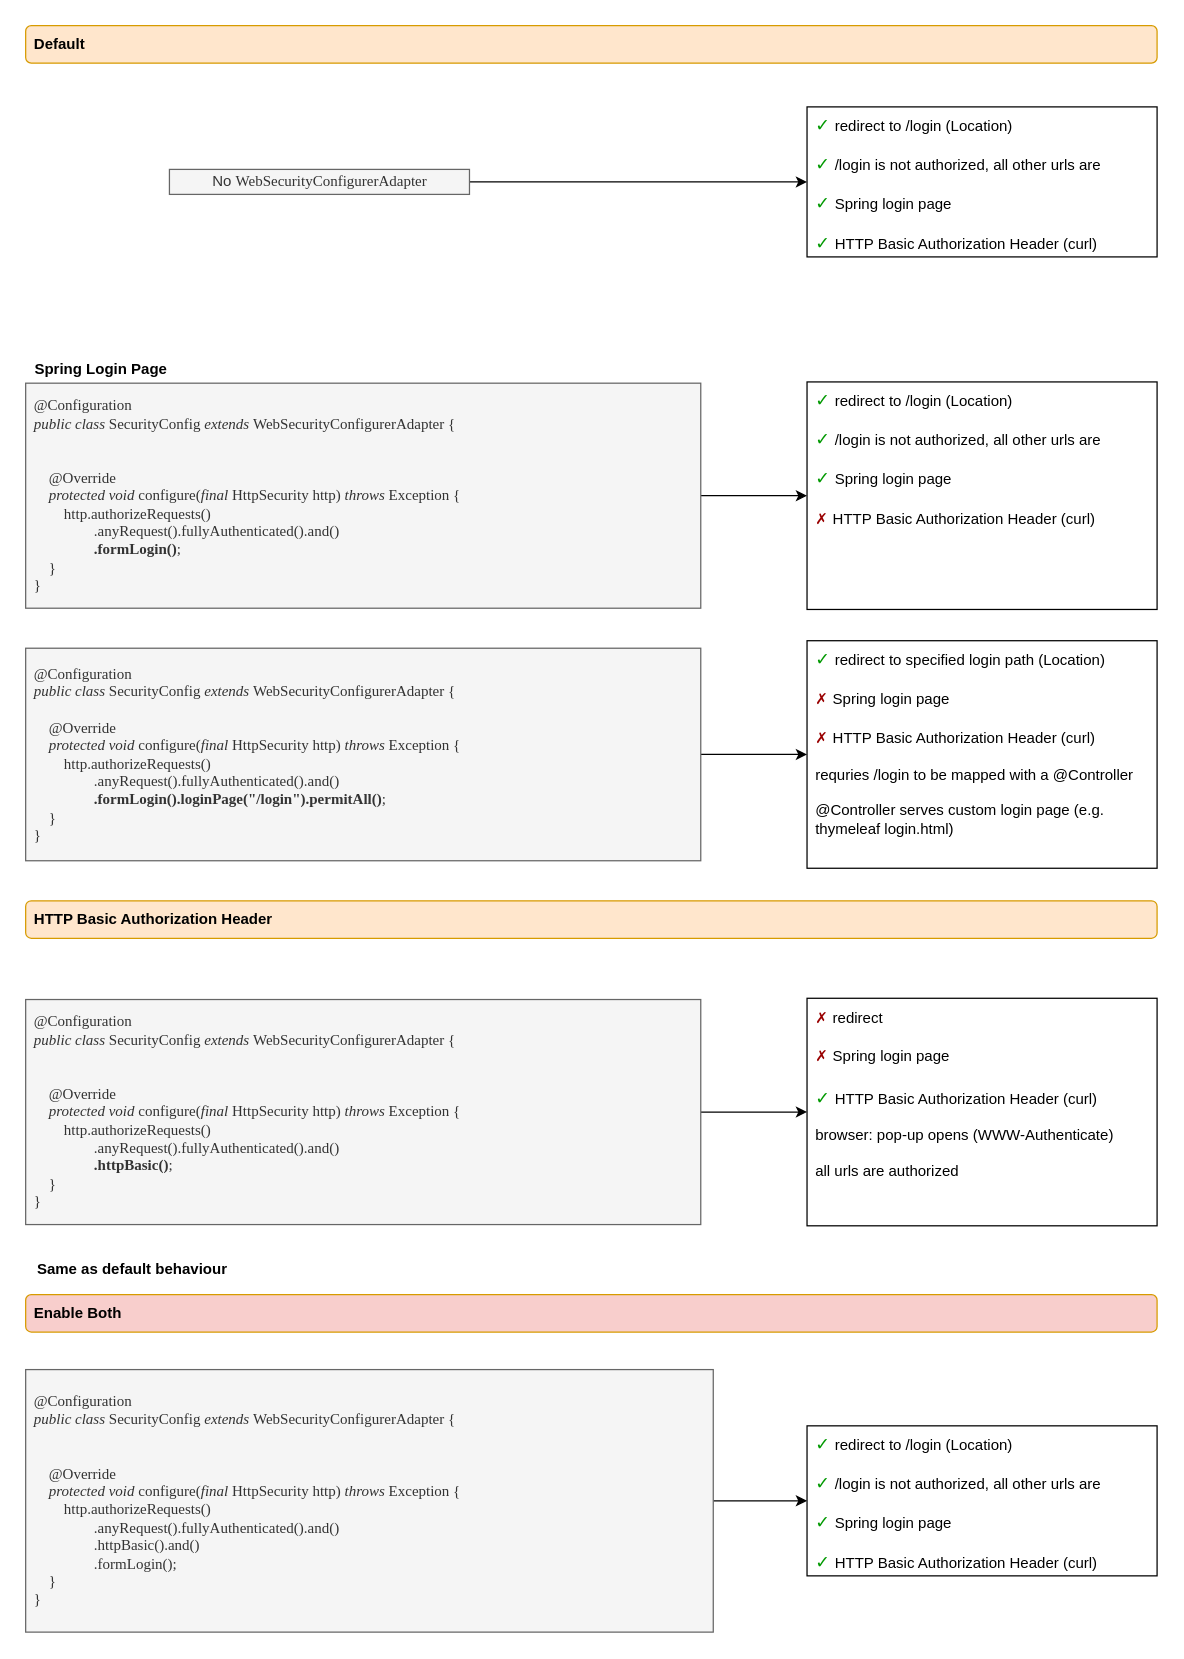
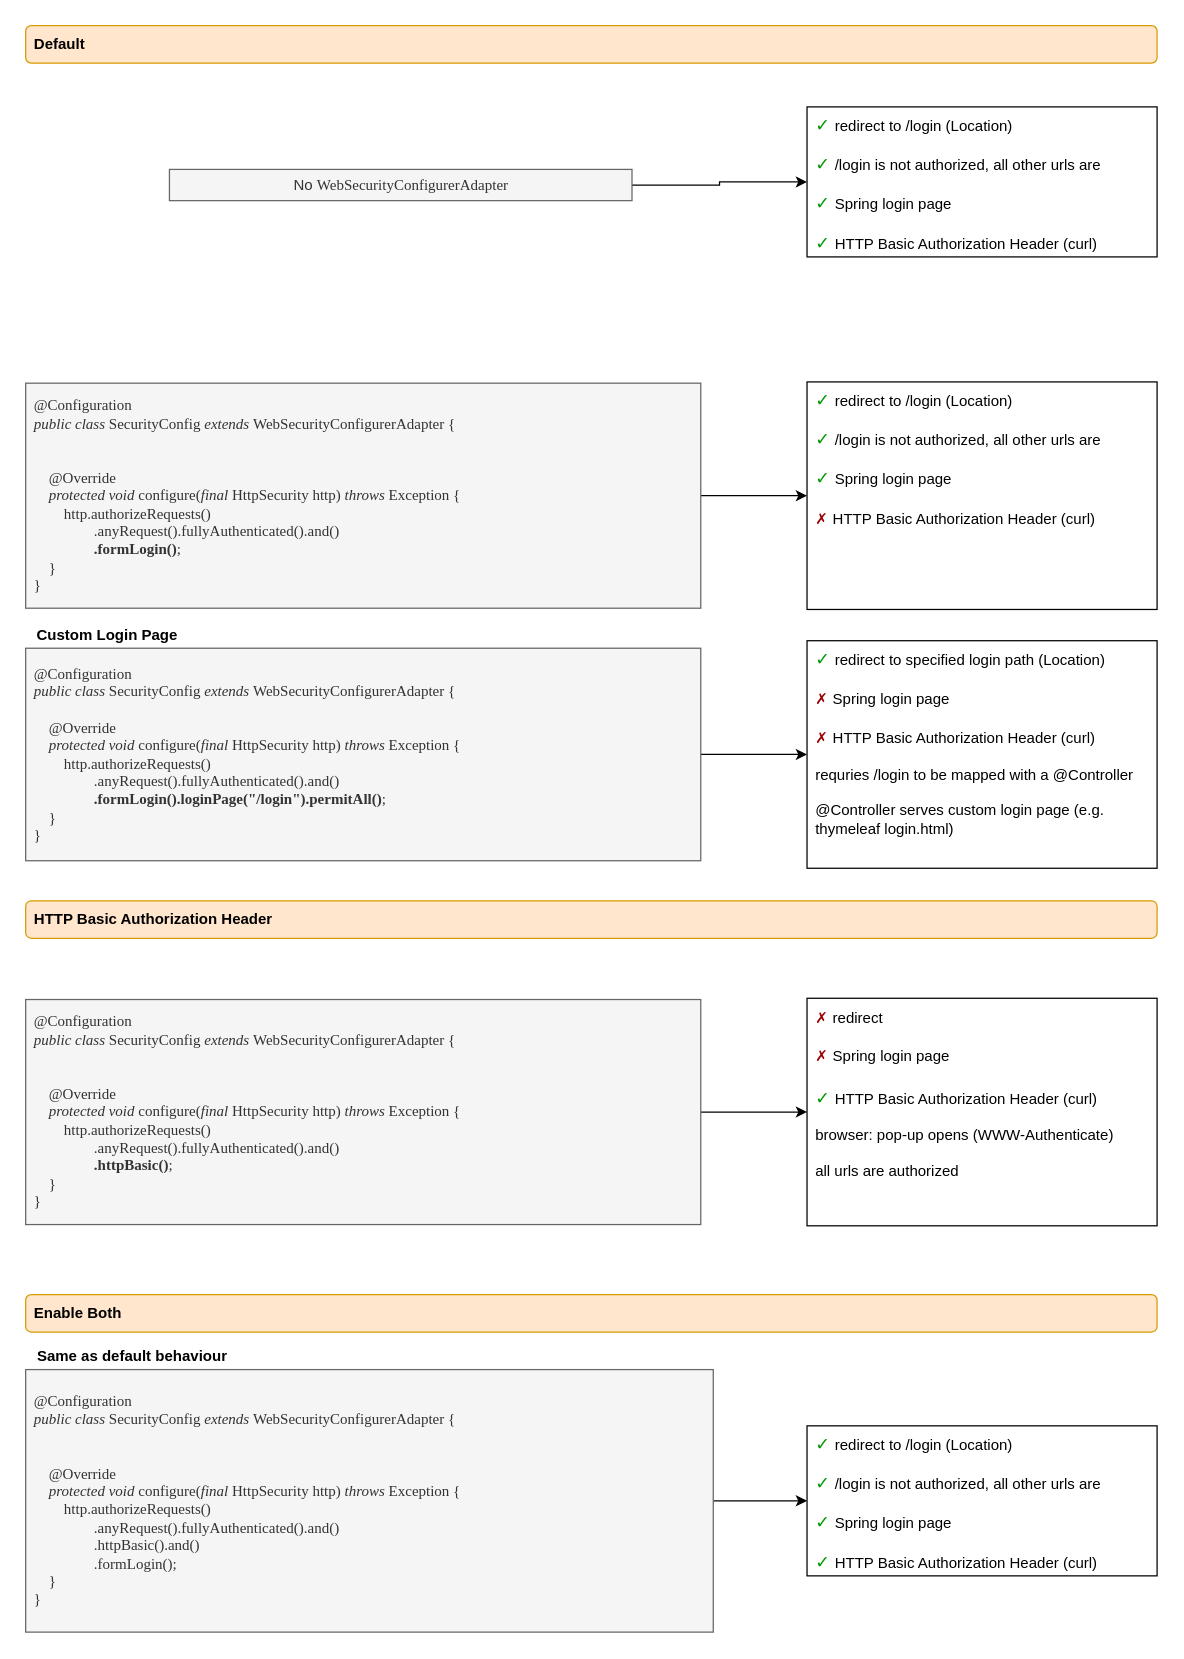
(319, 182) -> (401, 185)
(101, 369) -> none
none -> (107, 636)
(132, 1269) -> (132, 1357)
(591, 1313) -> (591, 1313)
